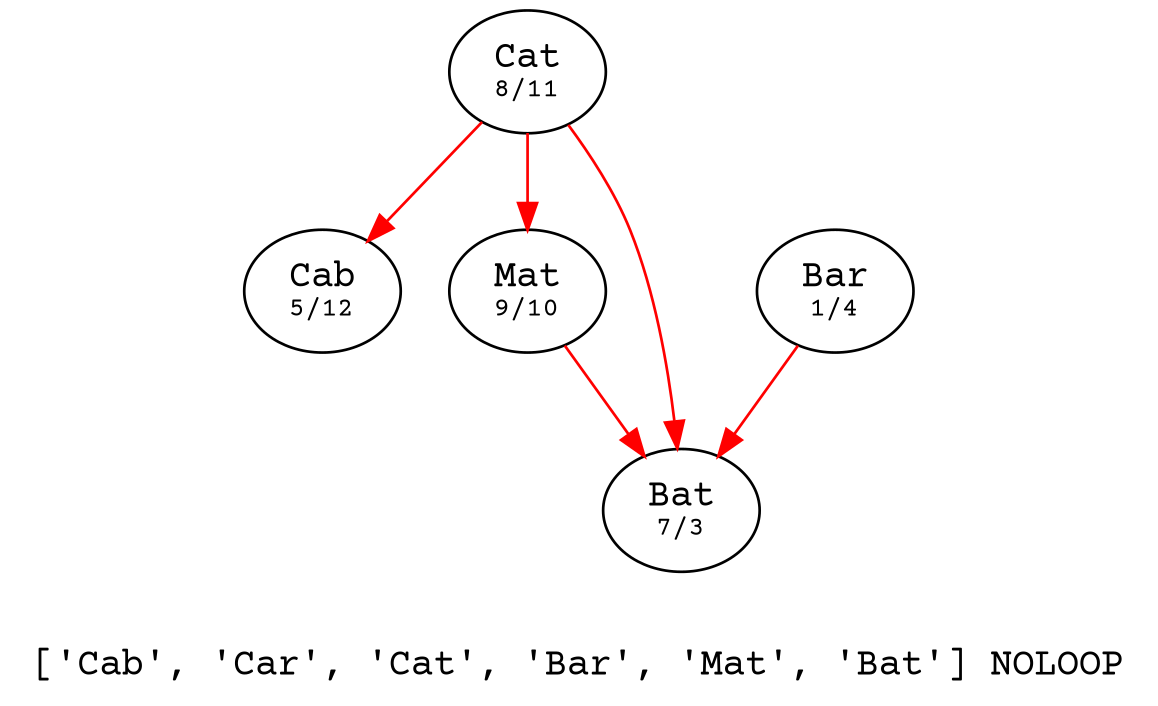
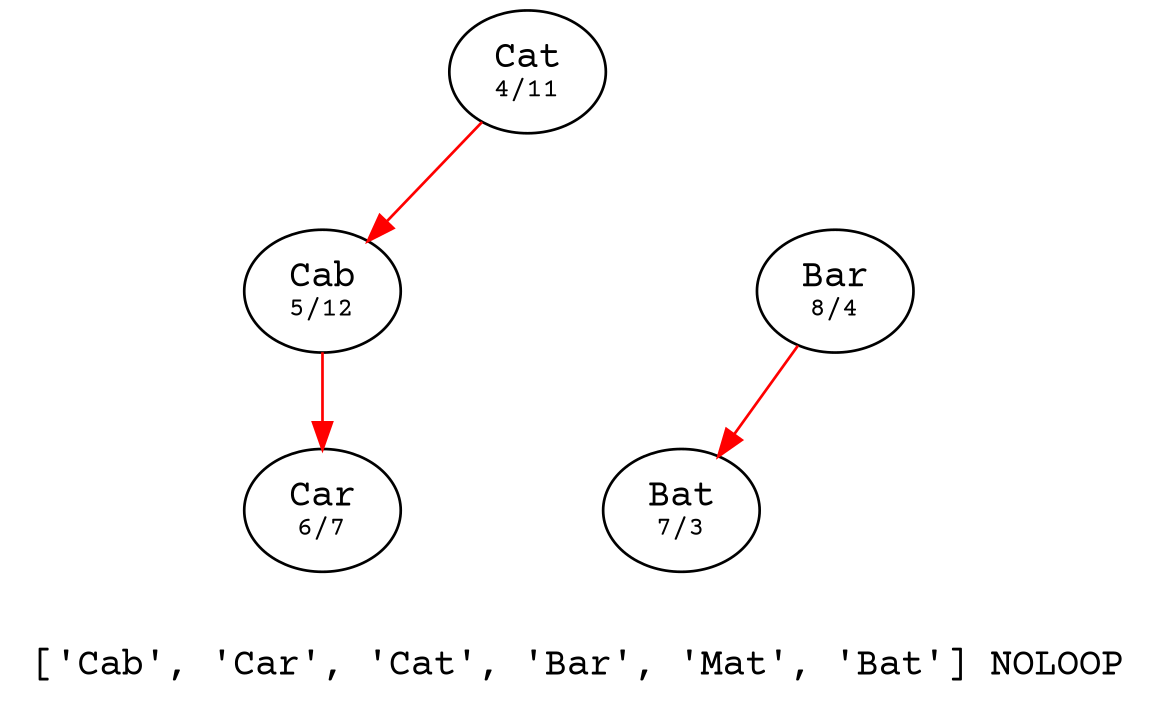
(528, 88) -> (528, 88)
(642, 265) -> none
(528, 291) -> none
(835, 307) -> (835, 307)
none -> (322, 510)
